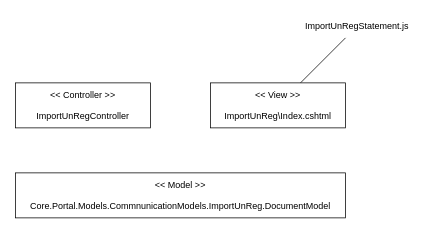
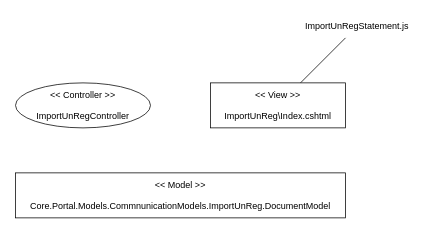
(83, 105) -> (83, 105)
